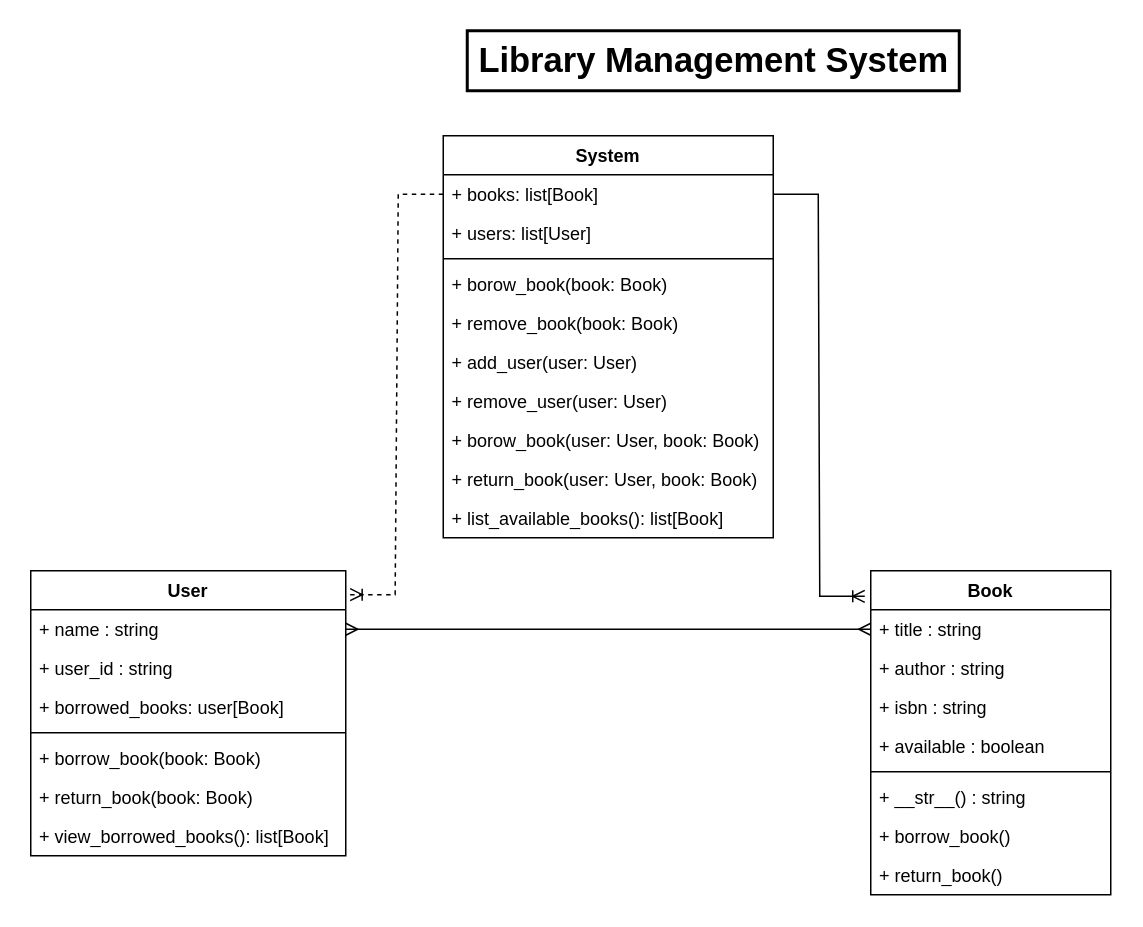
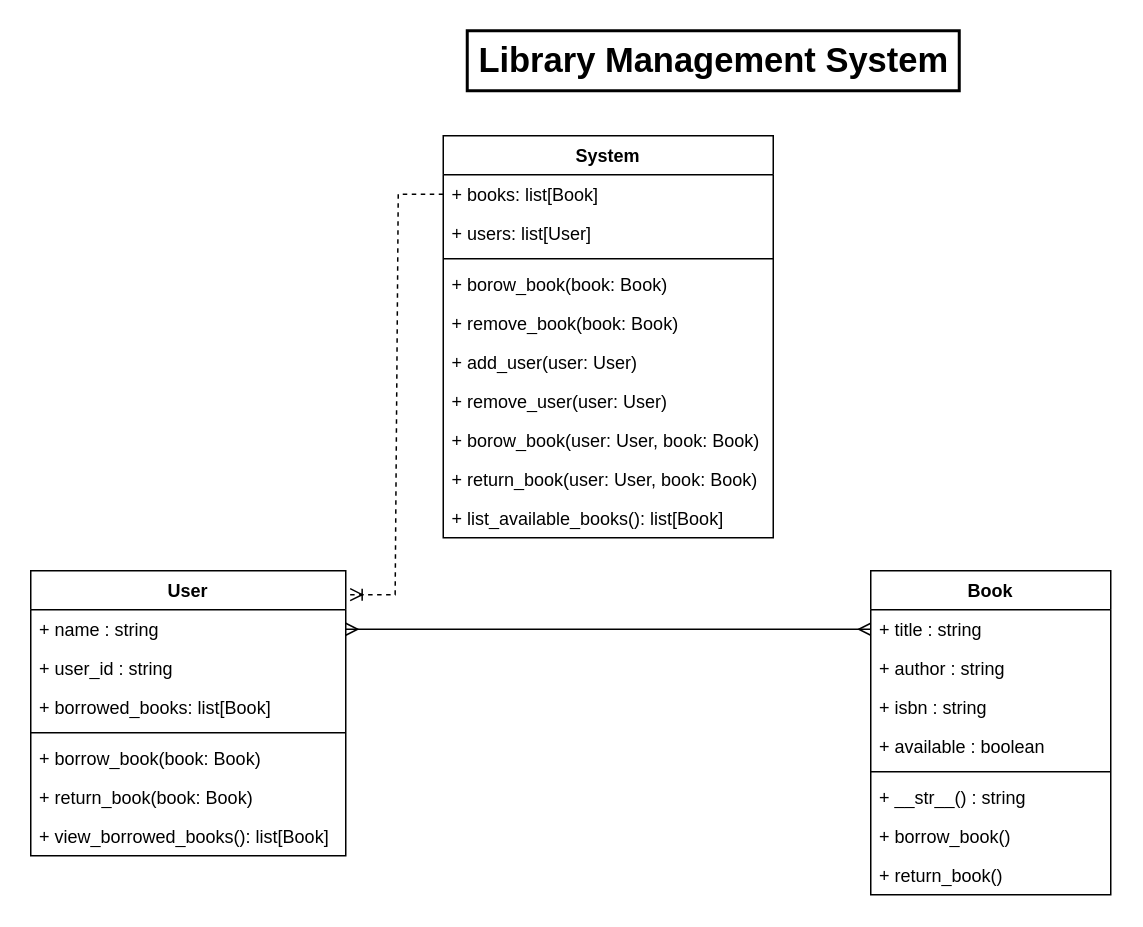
(819, 396) -> none
(174, 709) -> (169, 709)
